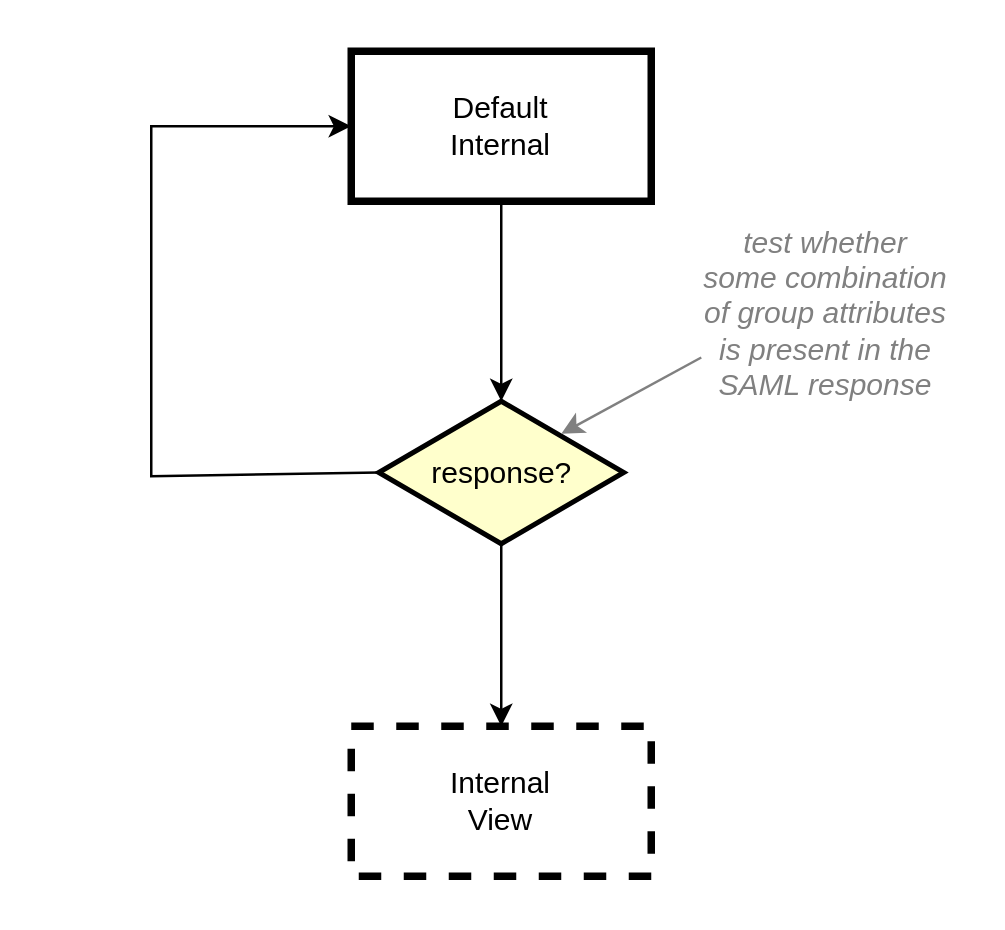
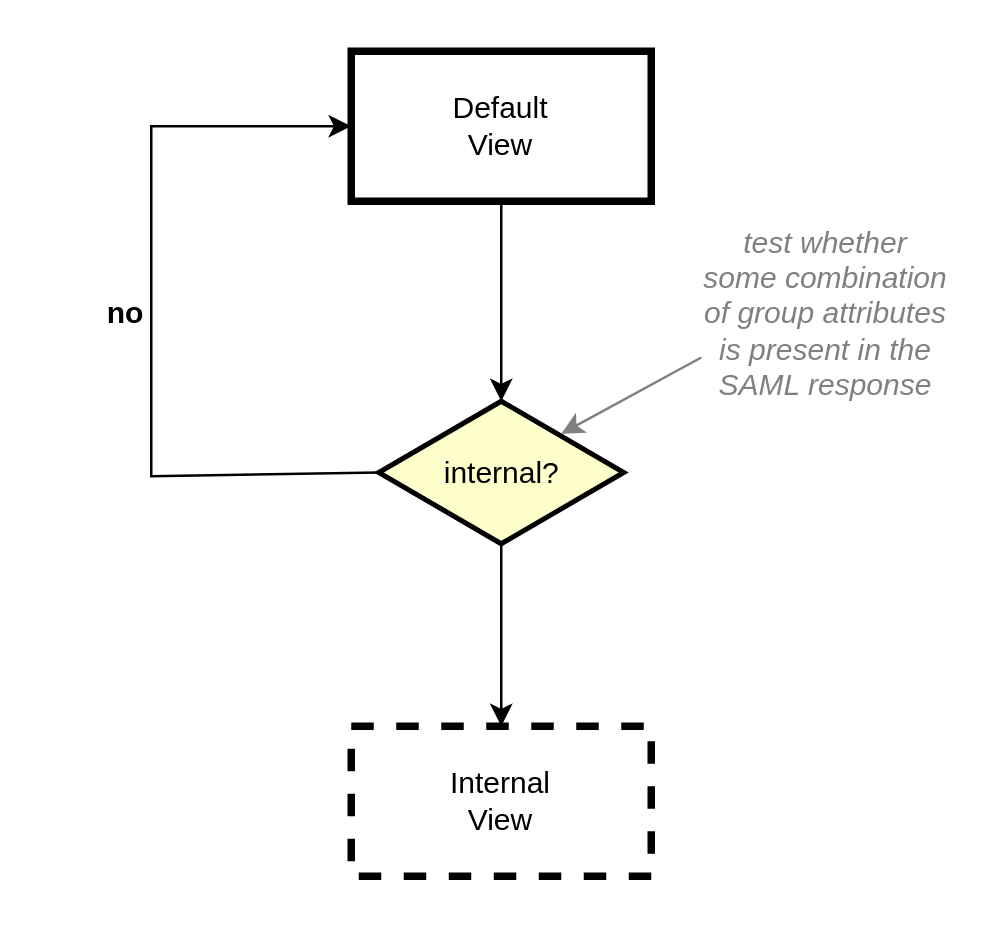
(501, 126) -> (501, 126)
none -> (126, 314)
(503, 474) -> (503, 474)
